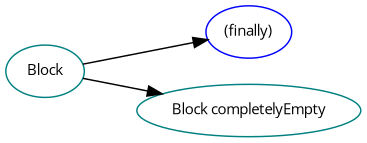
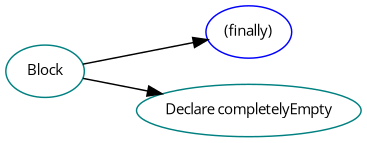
(249, 111) -> (249, 111)
